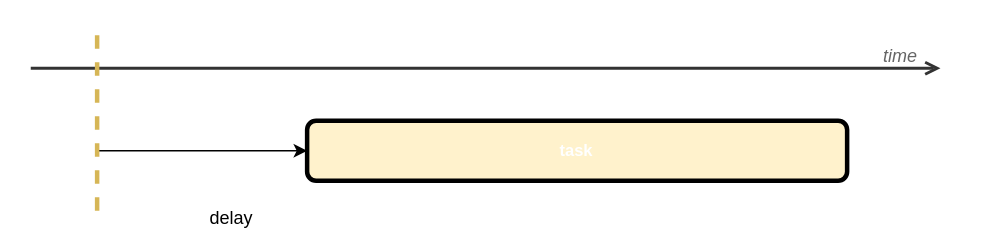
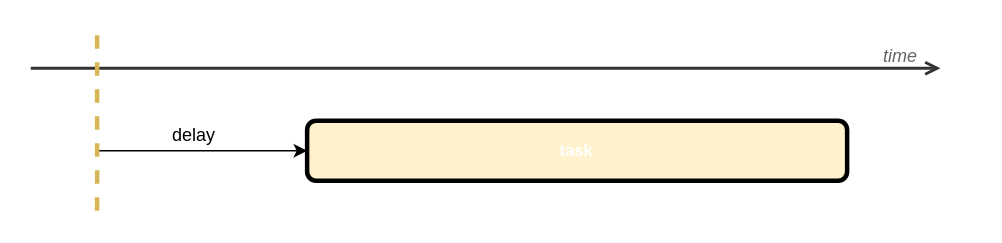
(232, 218) -> (195, 136)
